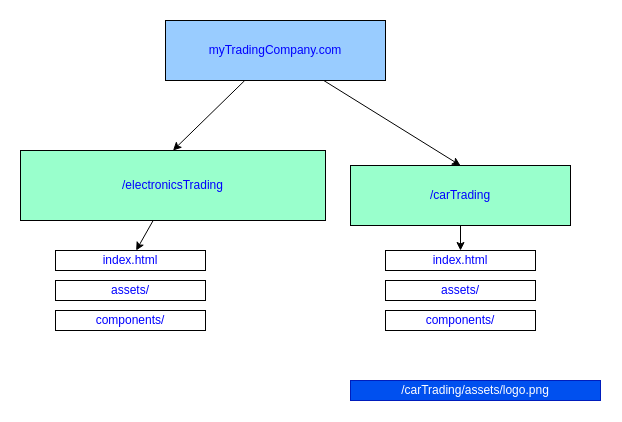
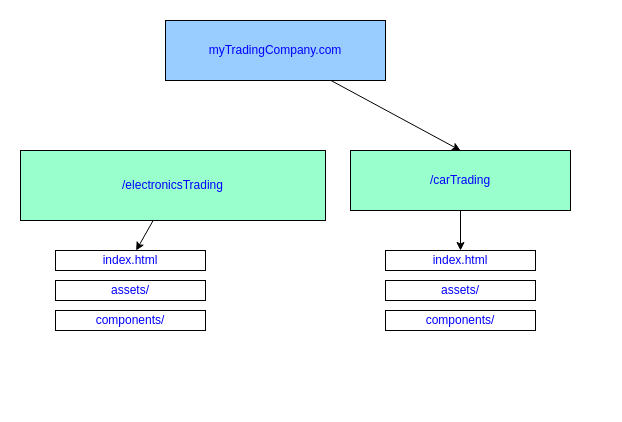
(212, 113) -> none
(461, 196) -> (461, 181)
(476, 391) -> none
